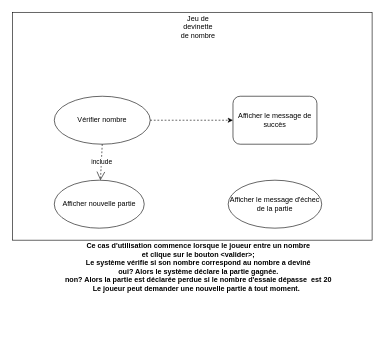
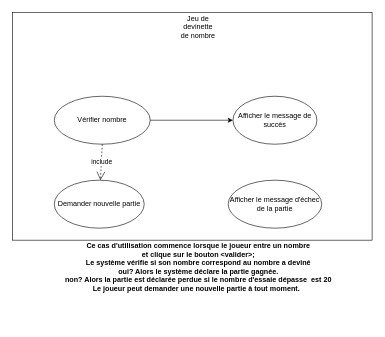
(190, 120) -> (190, 120)
(275, 120) -> (275, 120)
(99, 204) -> (99, 204)
